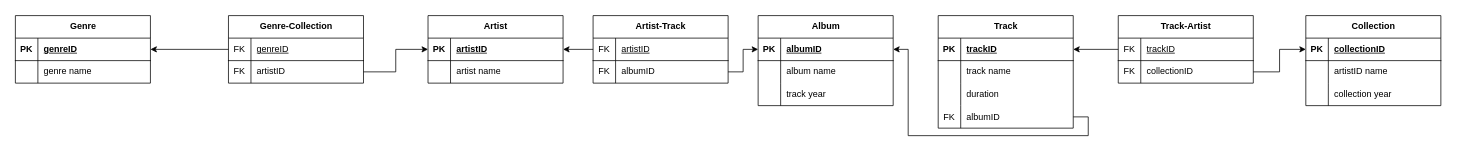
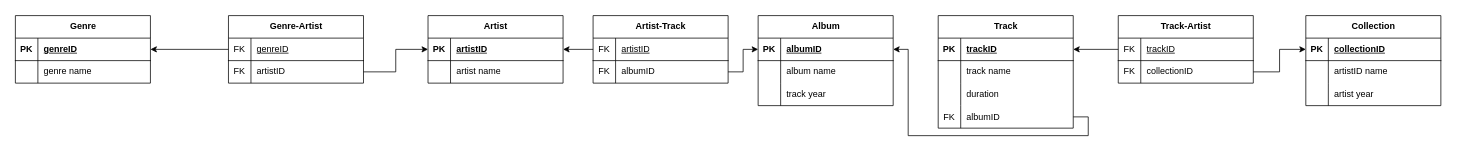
(296, 27) -> (296, 27)
(1367, 94) -> (1359, 94)
